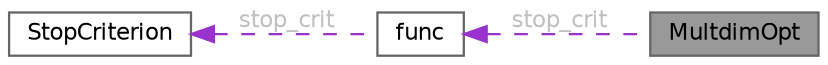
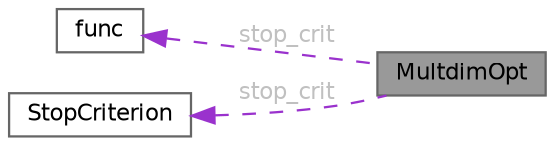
(296, 34) -> (301, 110)
